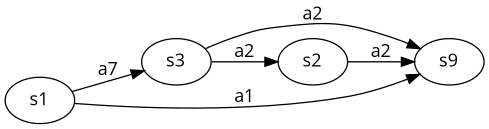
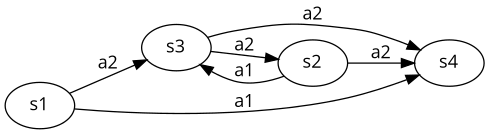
(449, 62) -> (449, 63)
(108, 70) -> (108, 64)
none -> (247, 83)
